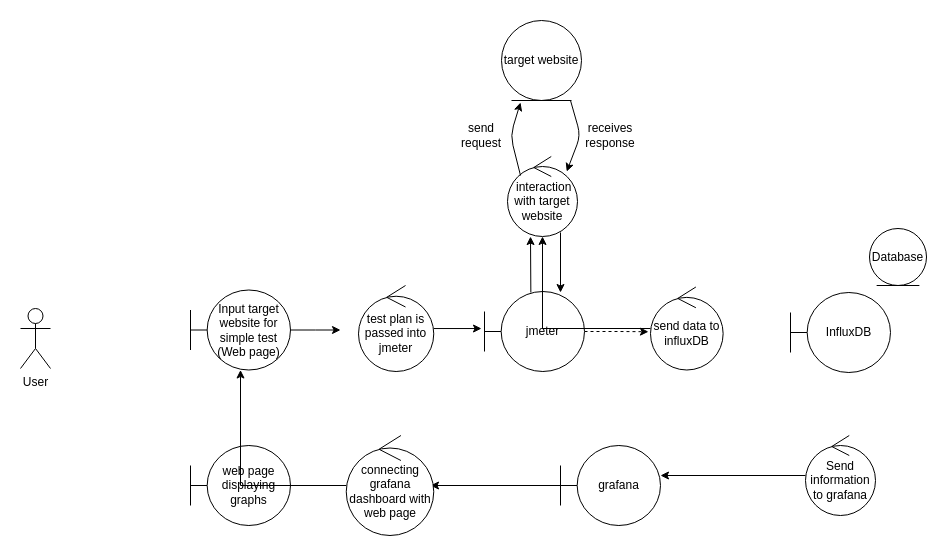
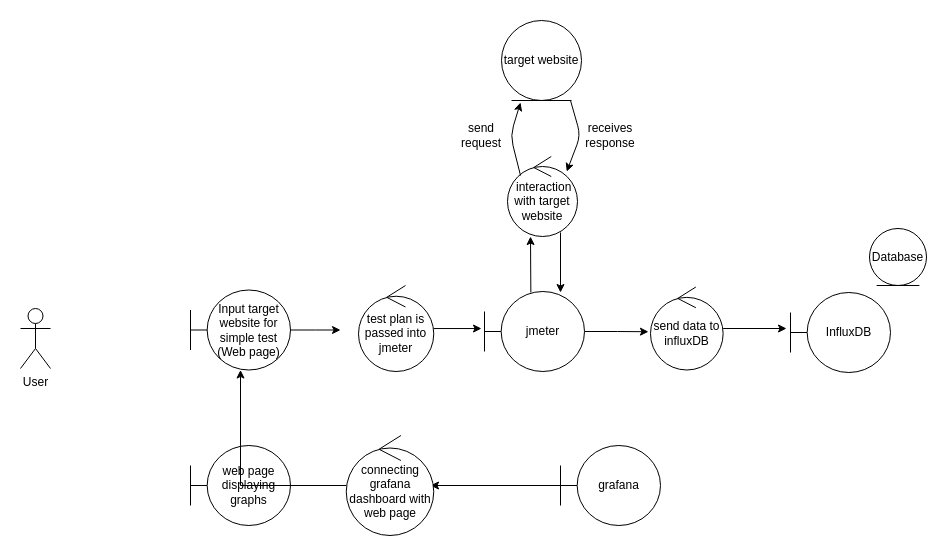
(555, 329) -> (751, 329)
(612, 332) -> (612, 332)
(736, 476) -> none
(841, 476) -> none
